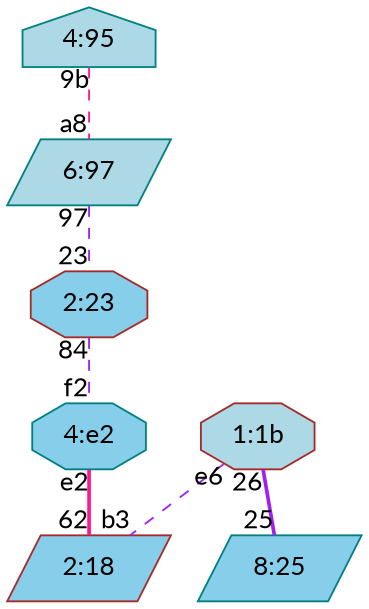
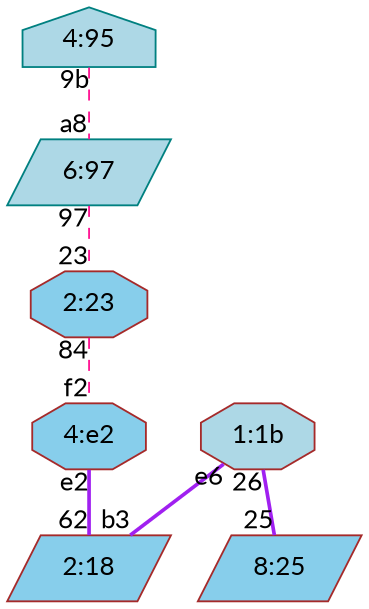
(89, 239) -> (89, 239)
(89, 371) -> (89, 371)
(89, 436) -> (89, 436)
(177, 500) -> (177, 500)
(89, 503) -> (89, 503)
(280, 568) -> (280, 568)
